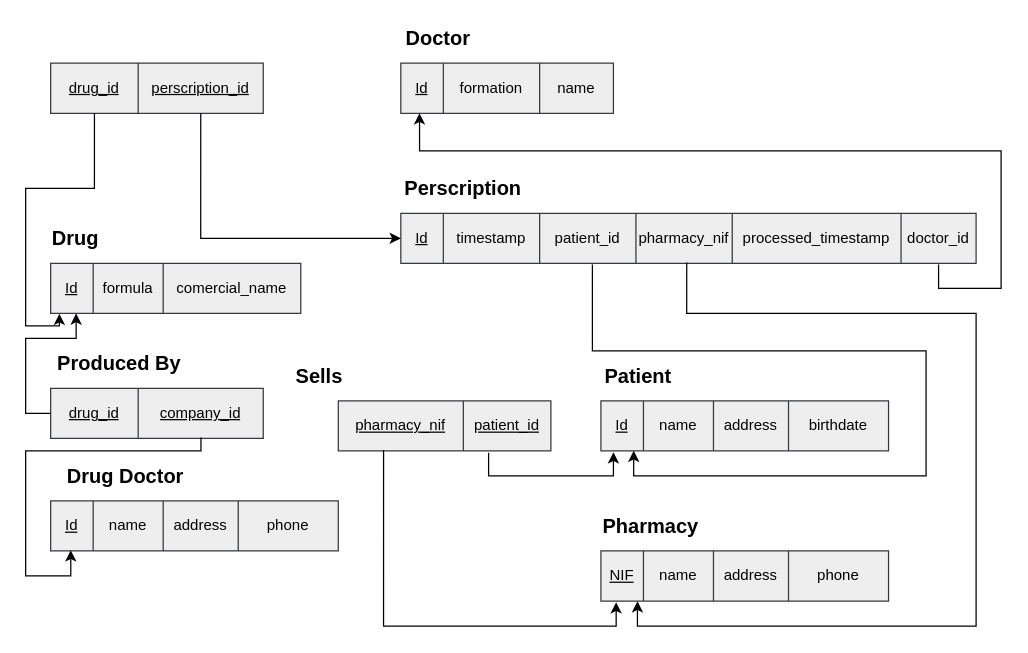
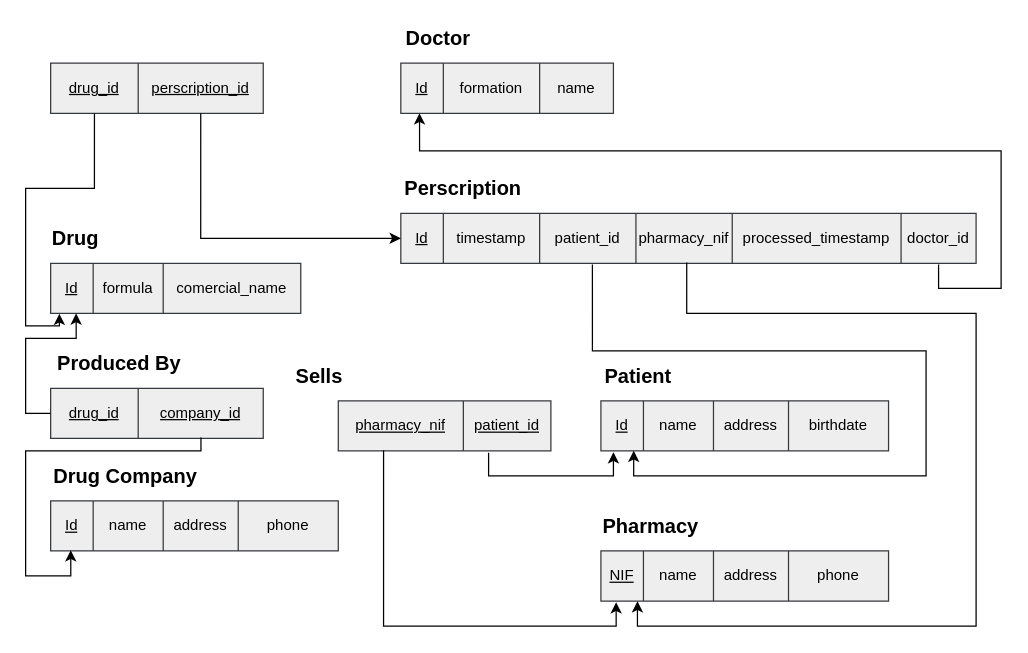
(126, 476) -> (126, 476)
